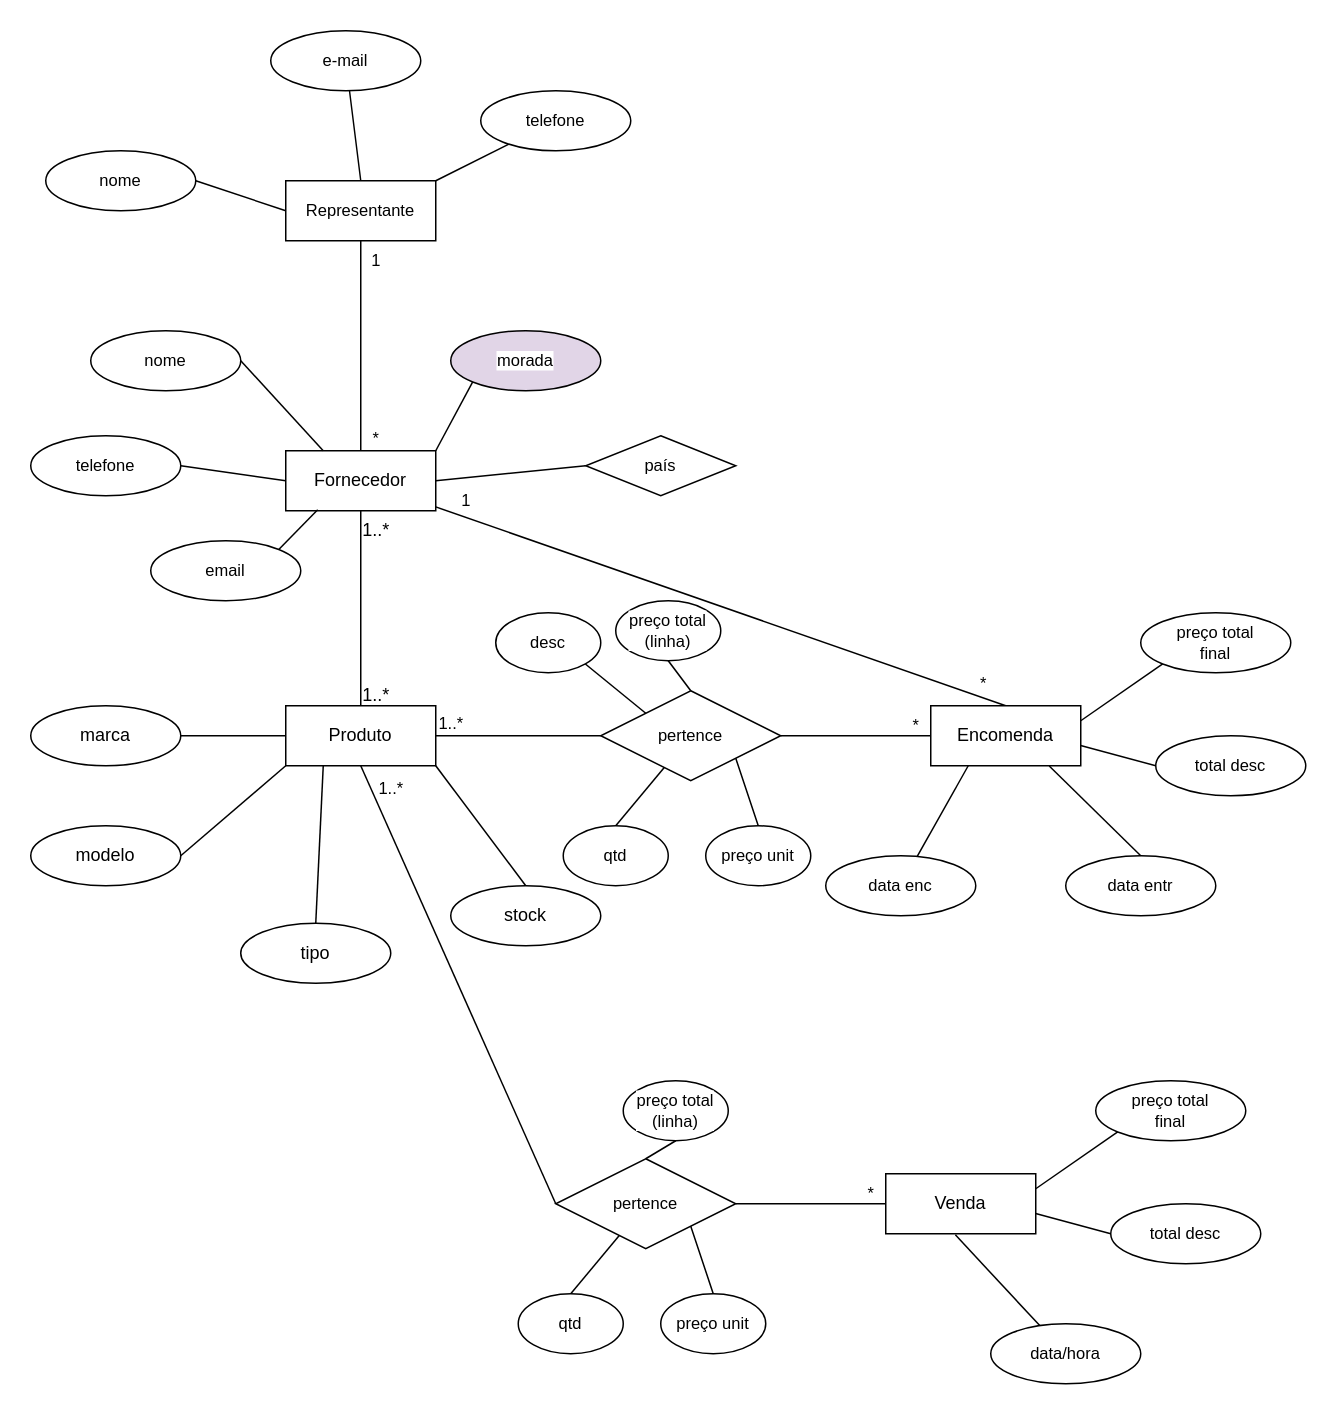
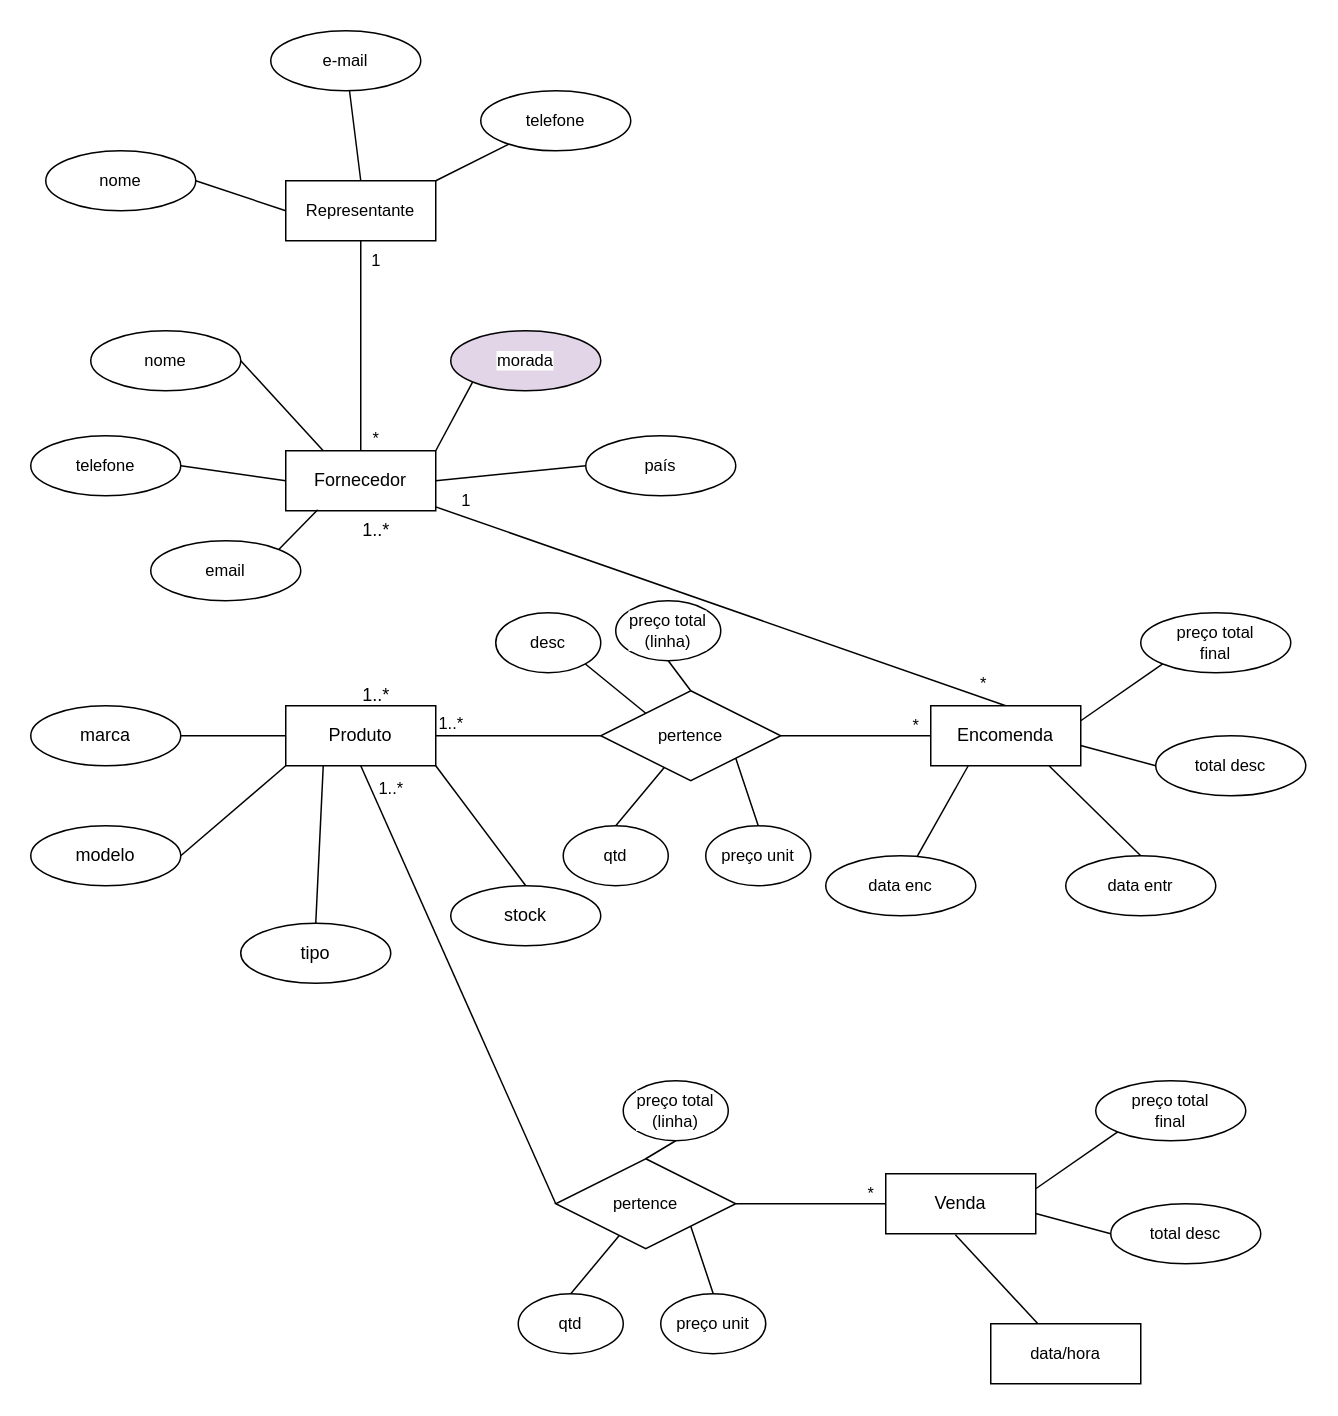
(661, 466) -> (661, 466)
(361, 608) -> none
(1066, 1354) -> (1066, 1354)
